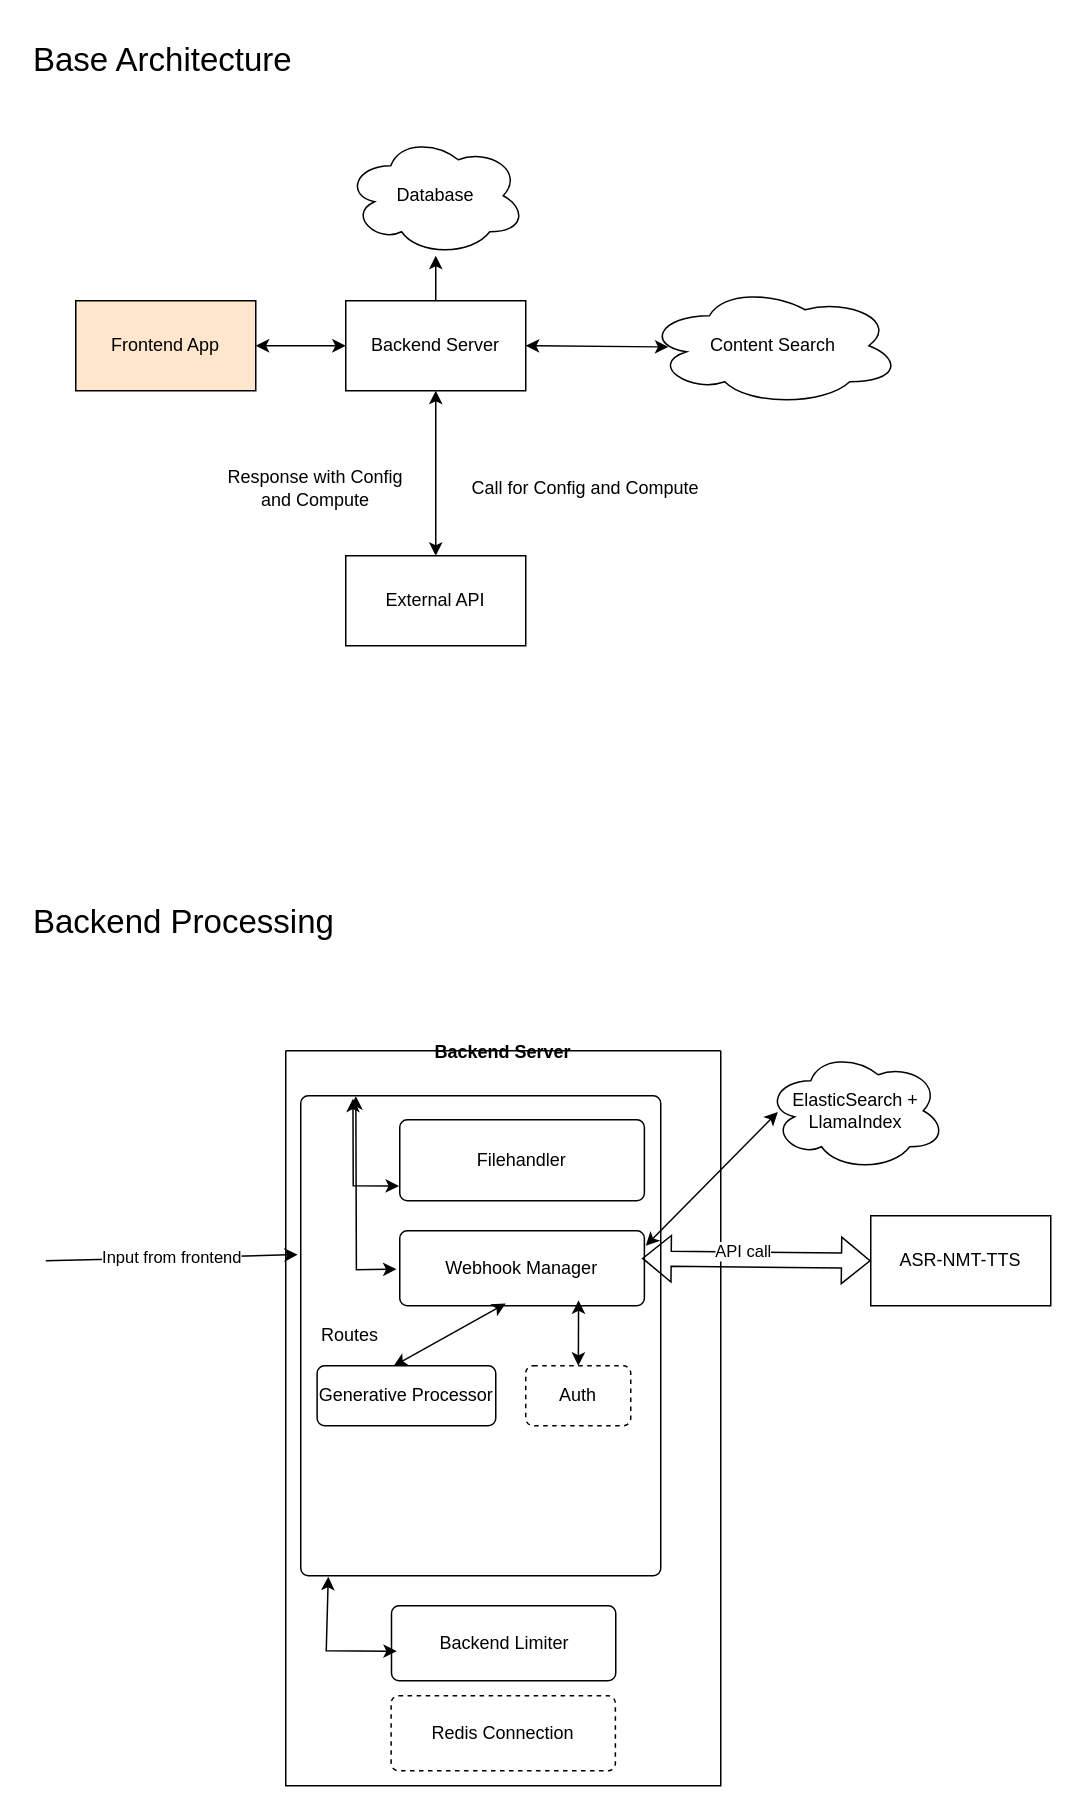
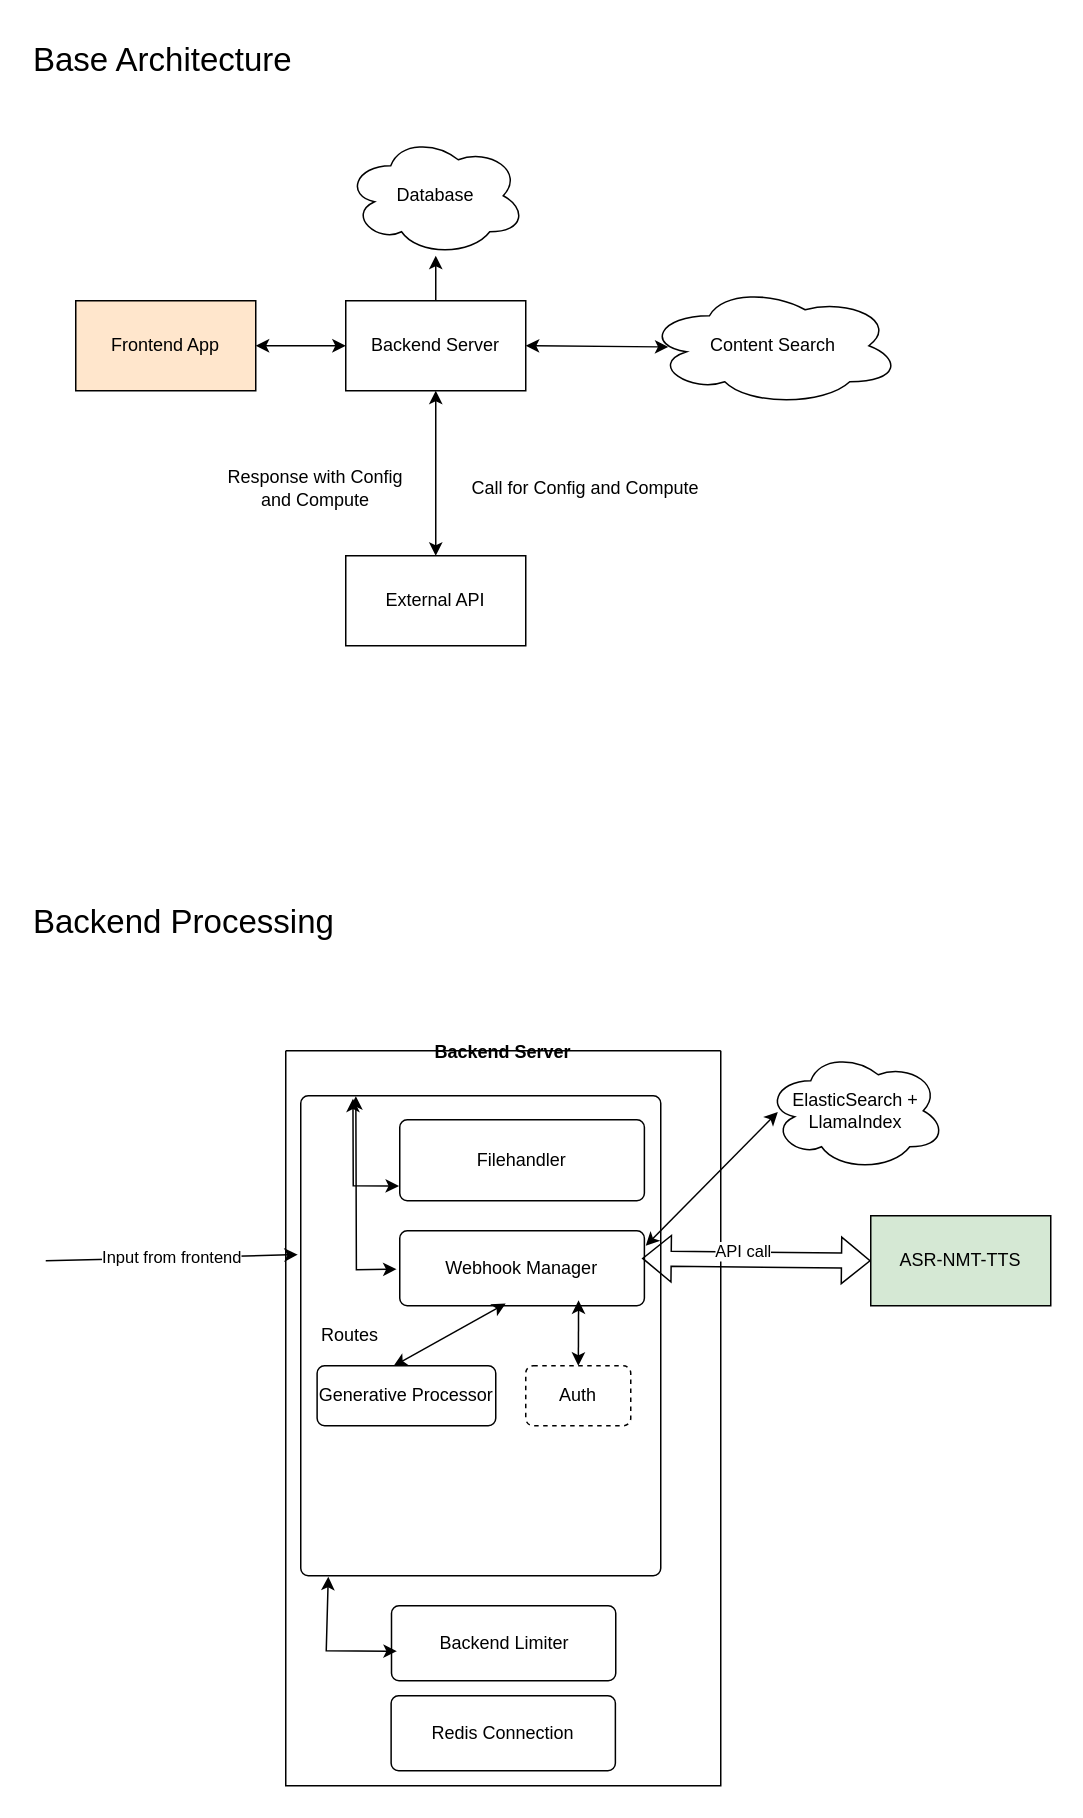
(961, 1261) -> (961, 1261)
(503, 1733) -> (503, 1733)
